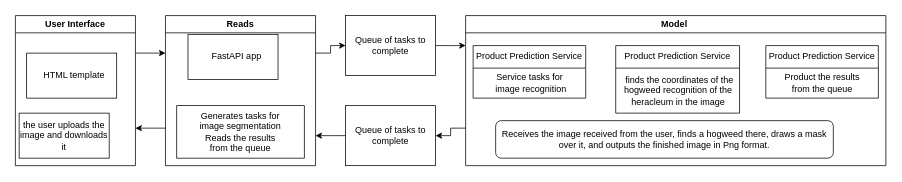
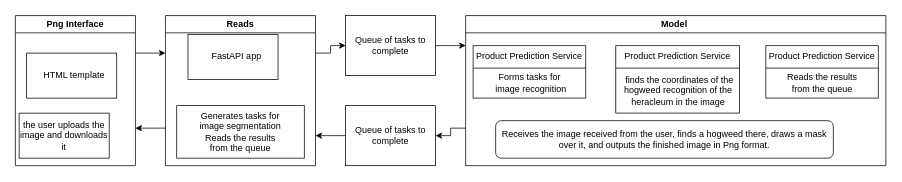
(75, 24) -> (75, 24)
(530, 83) -> (530, 83)
(822, 83) -> (822, 83)
